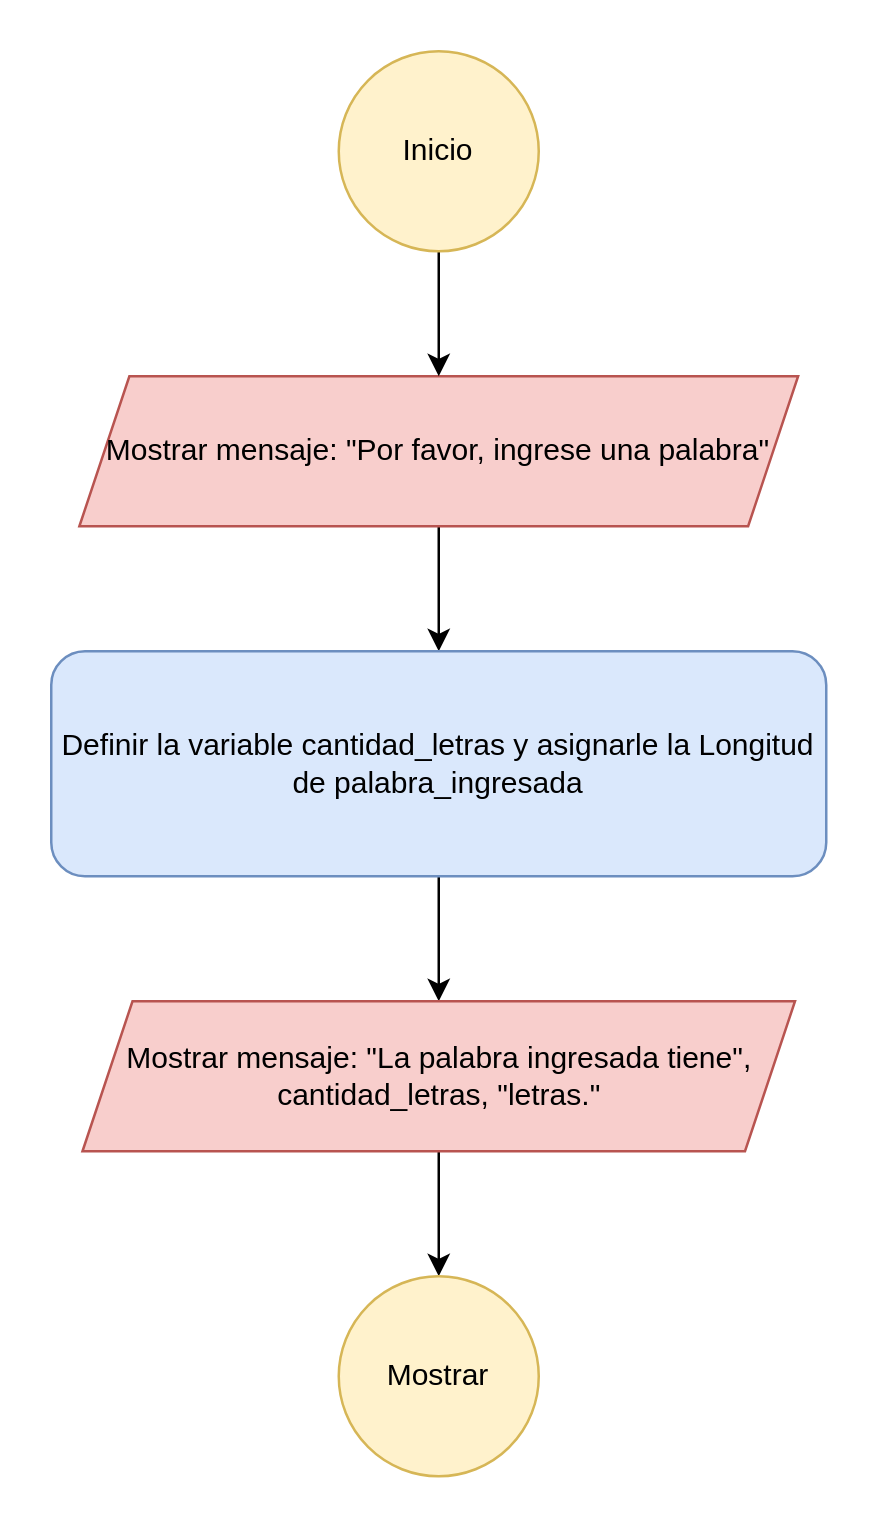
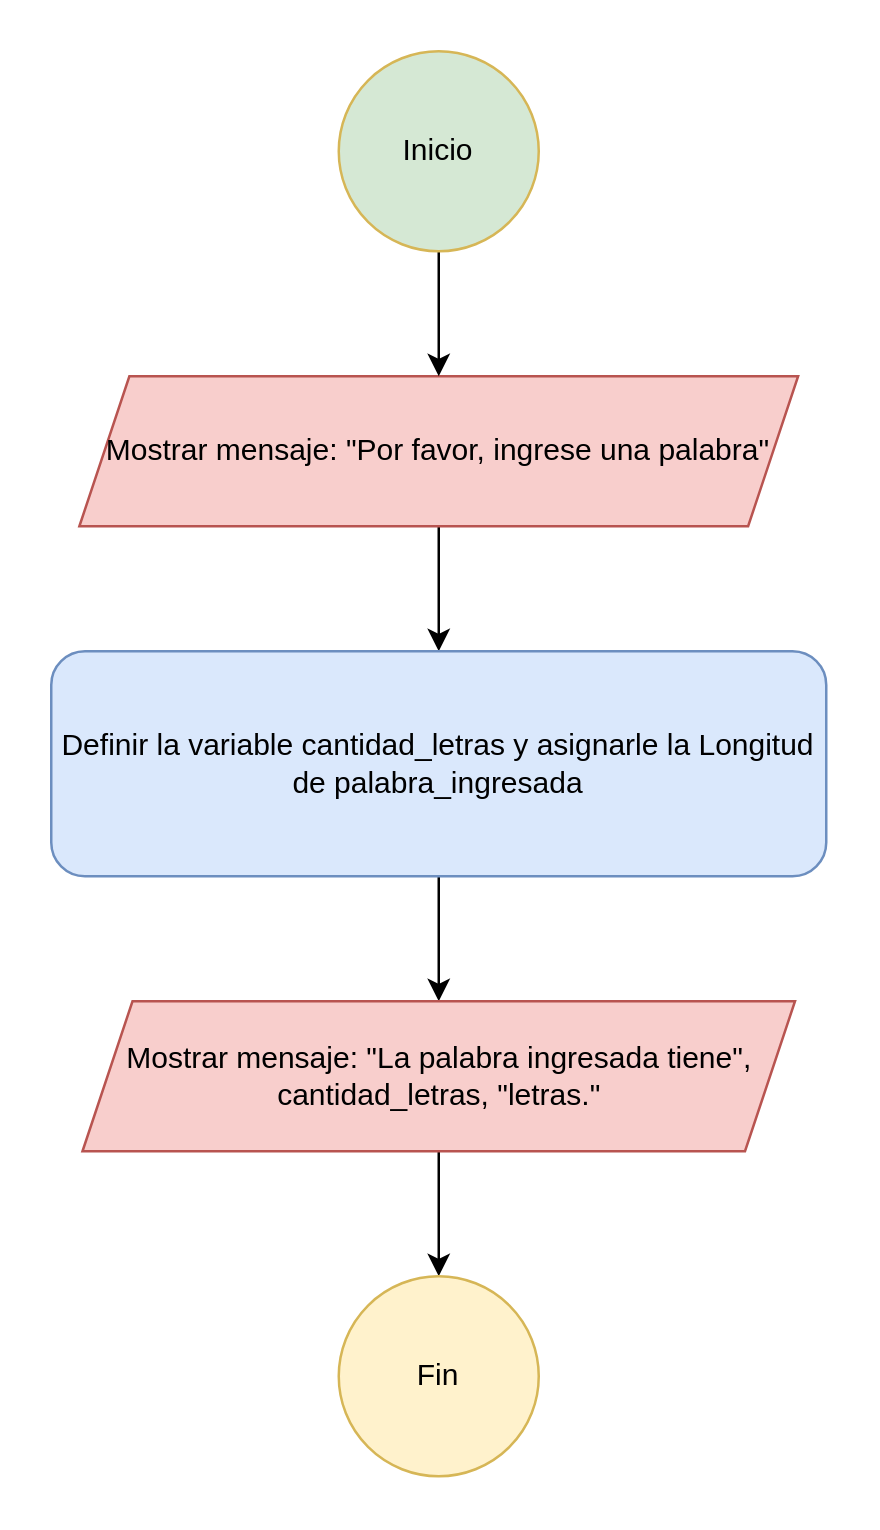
(439, 151) -> (439, 151)
(439, 1376) -> (439, 1376)
